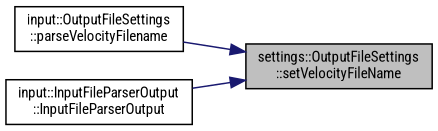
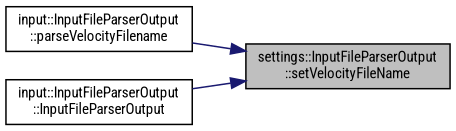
(99, 29) -> (99, 29)
(339, 66) -> (348, 66)
